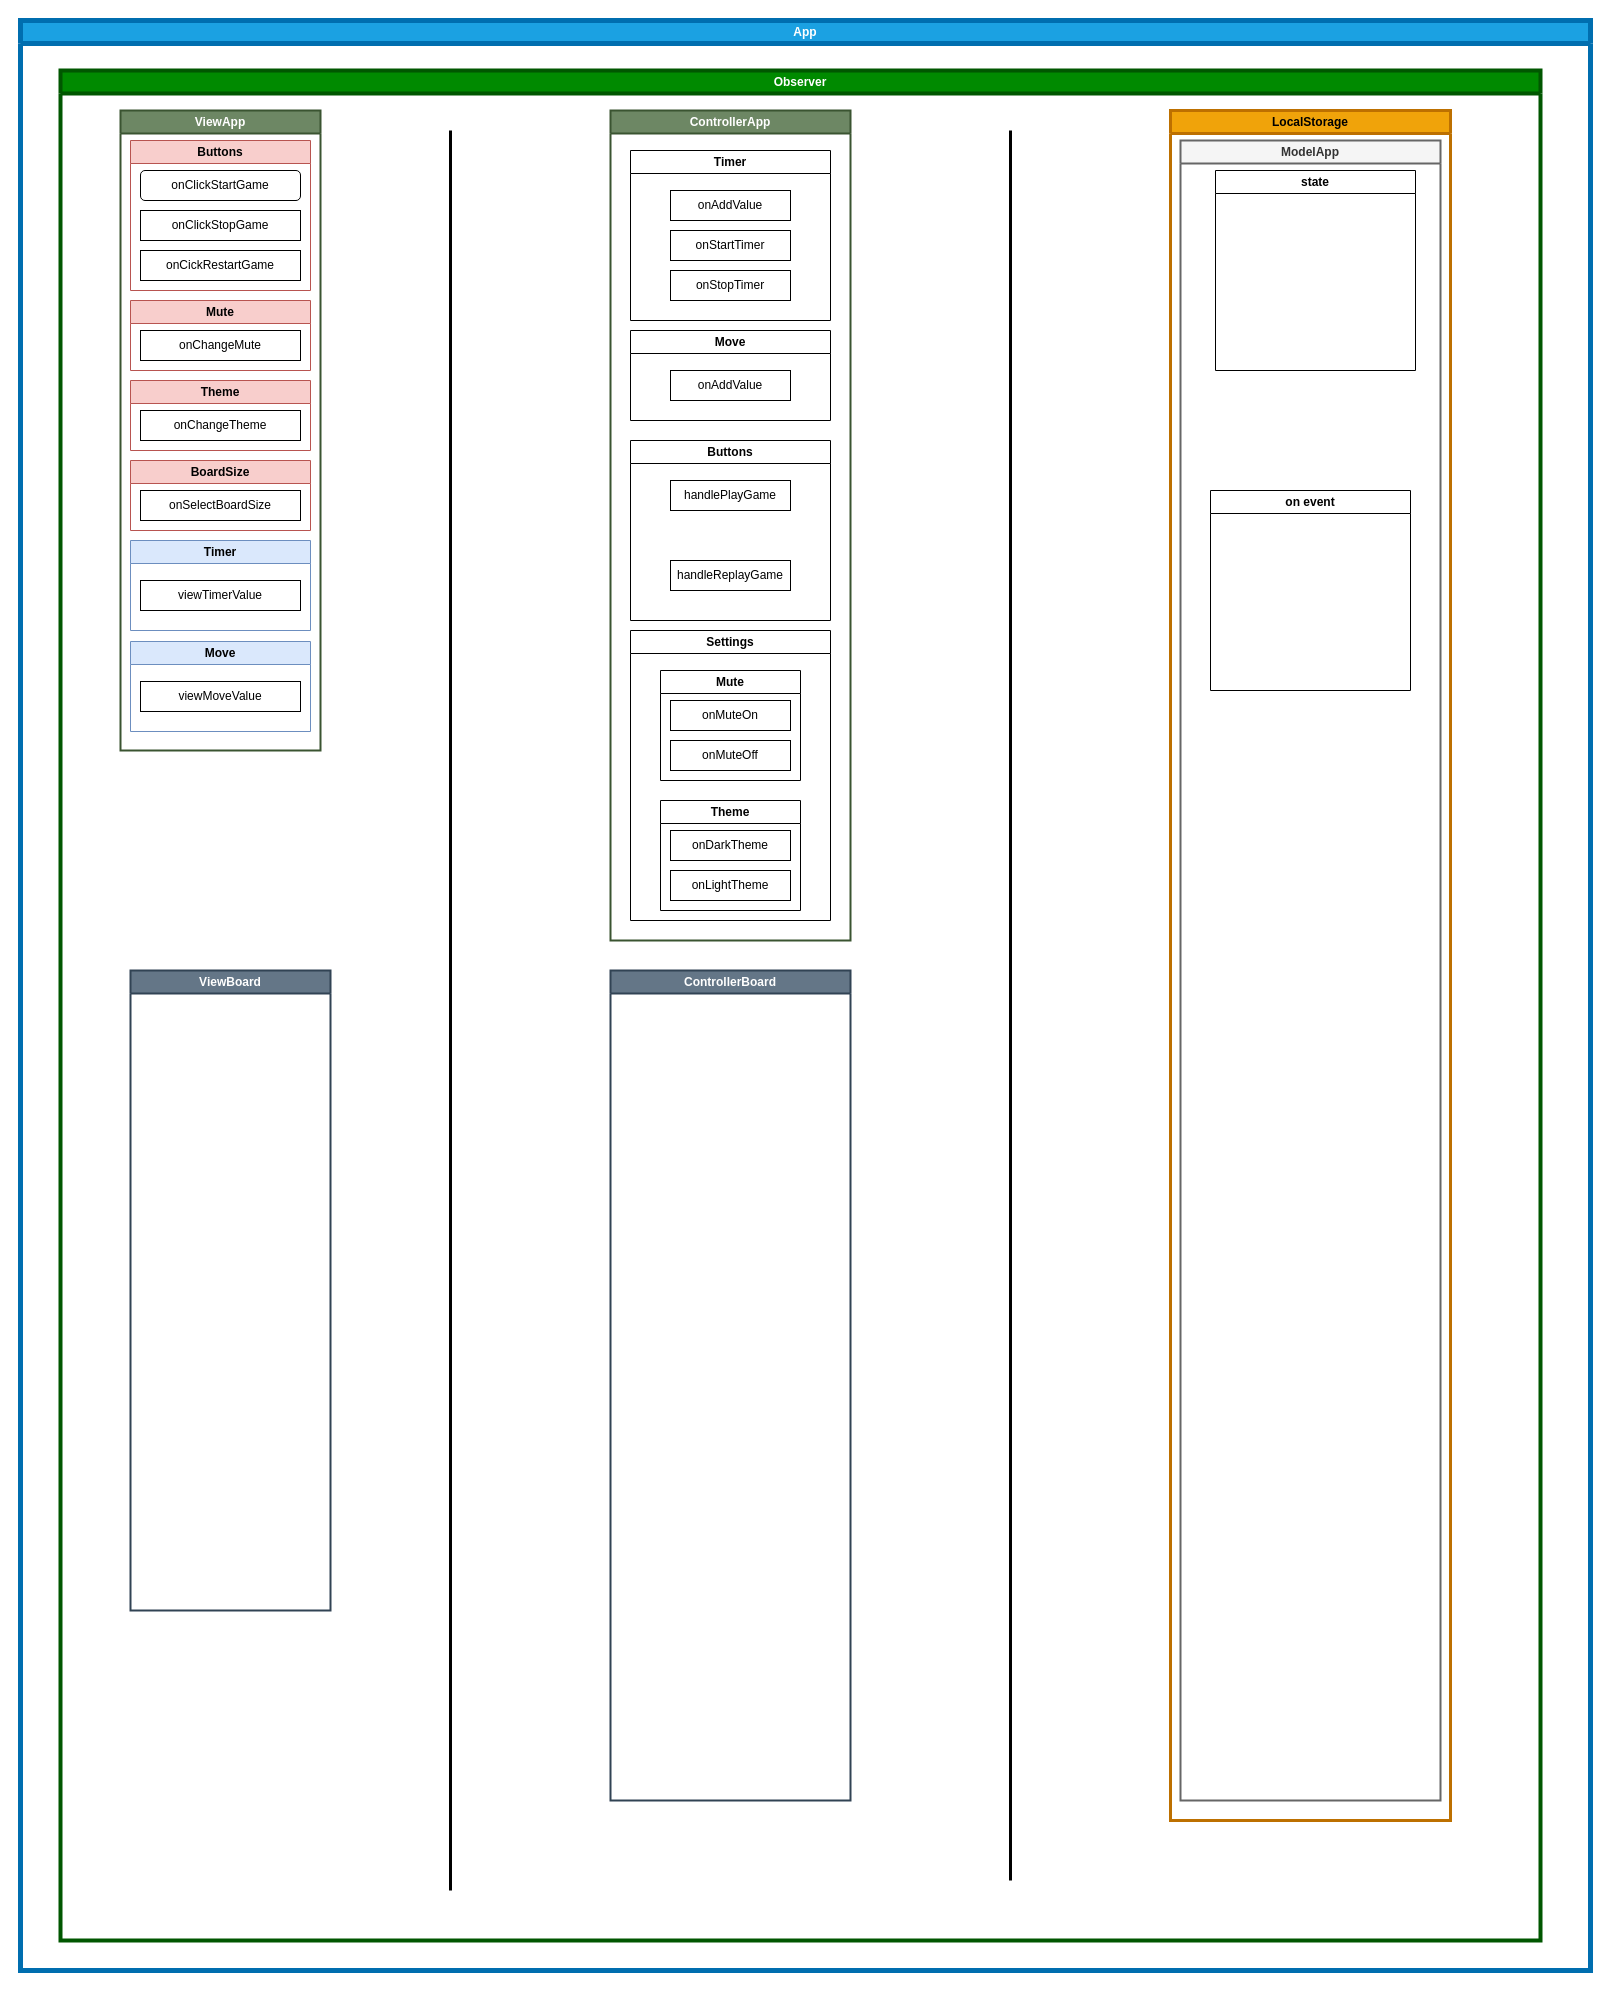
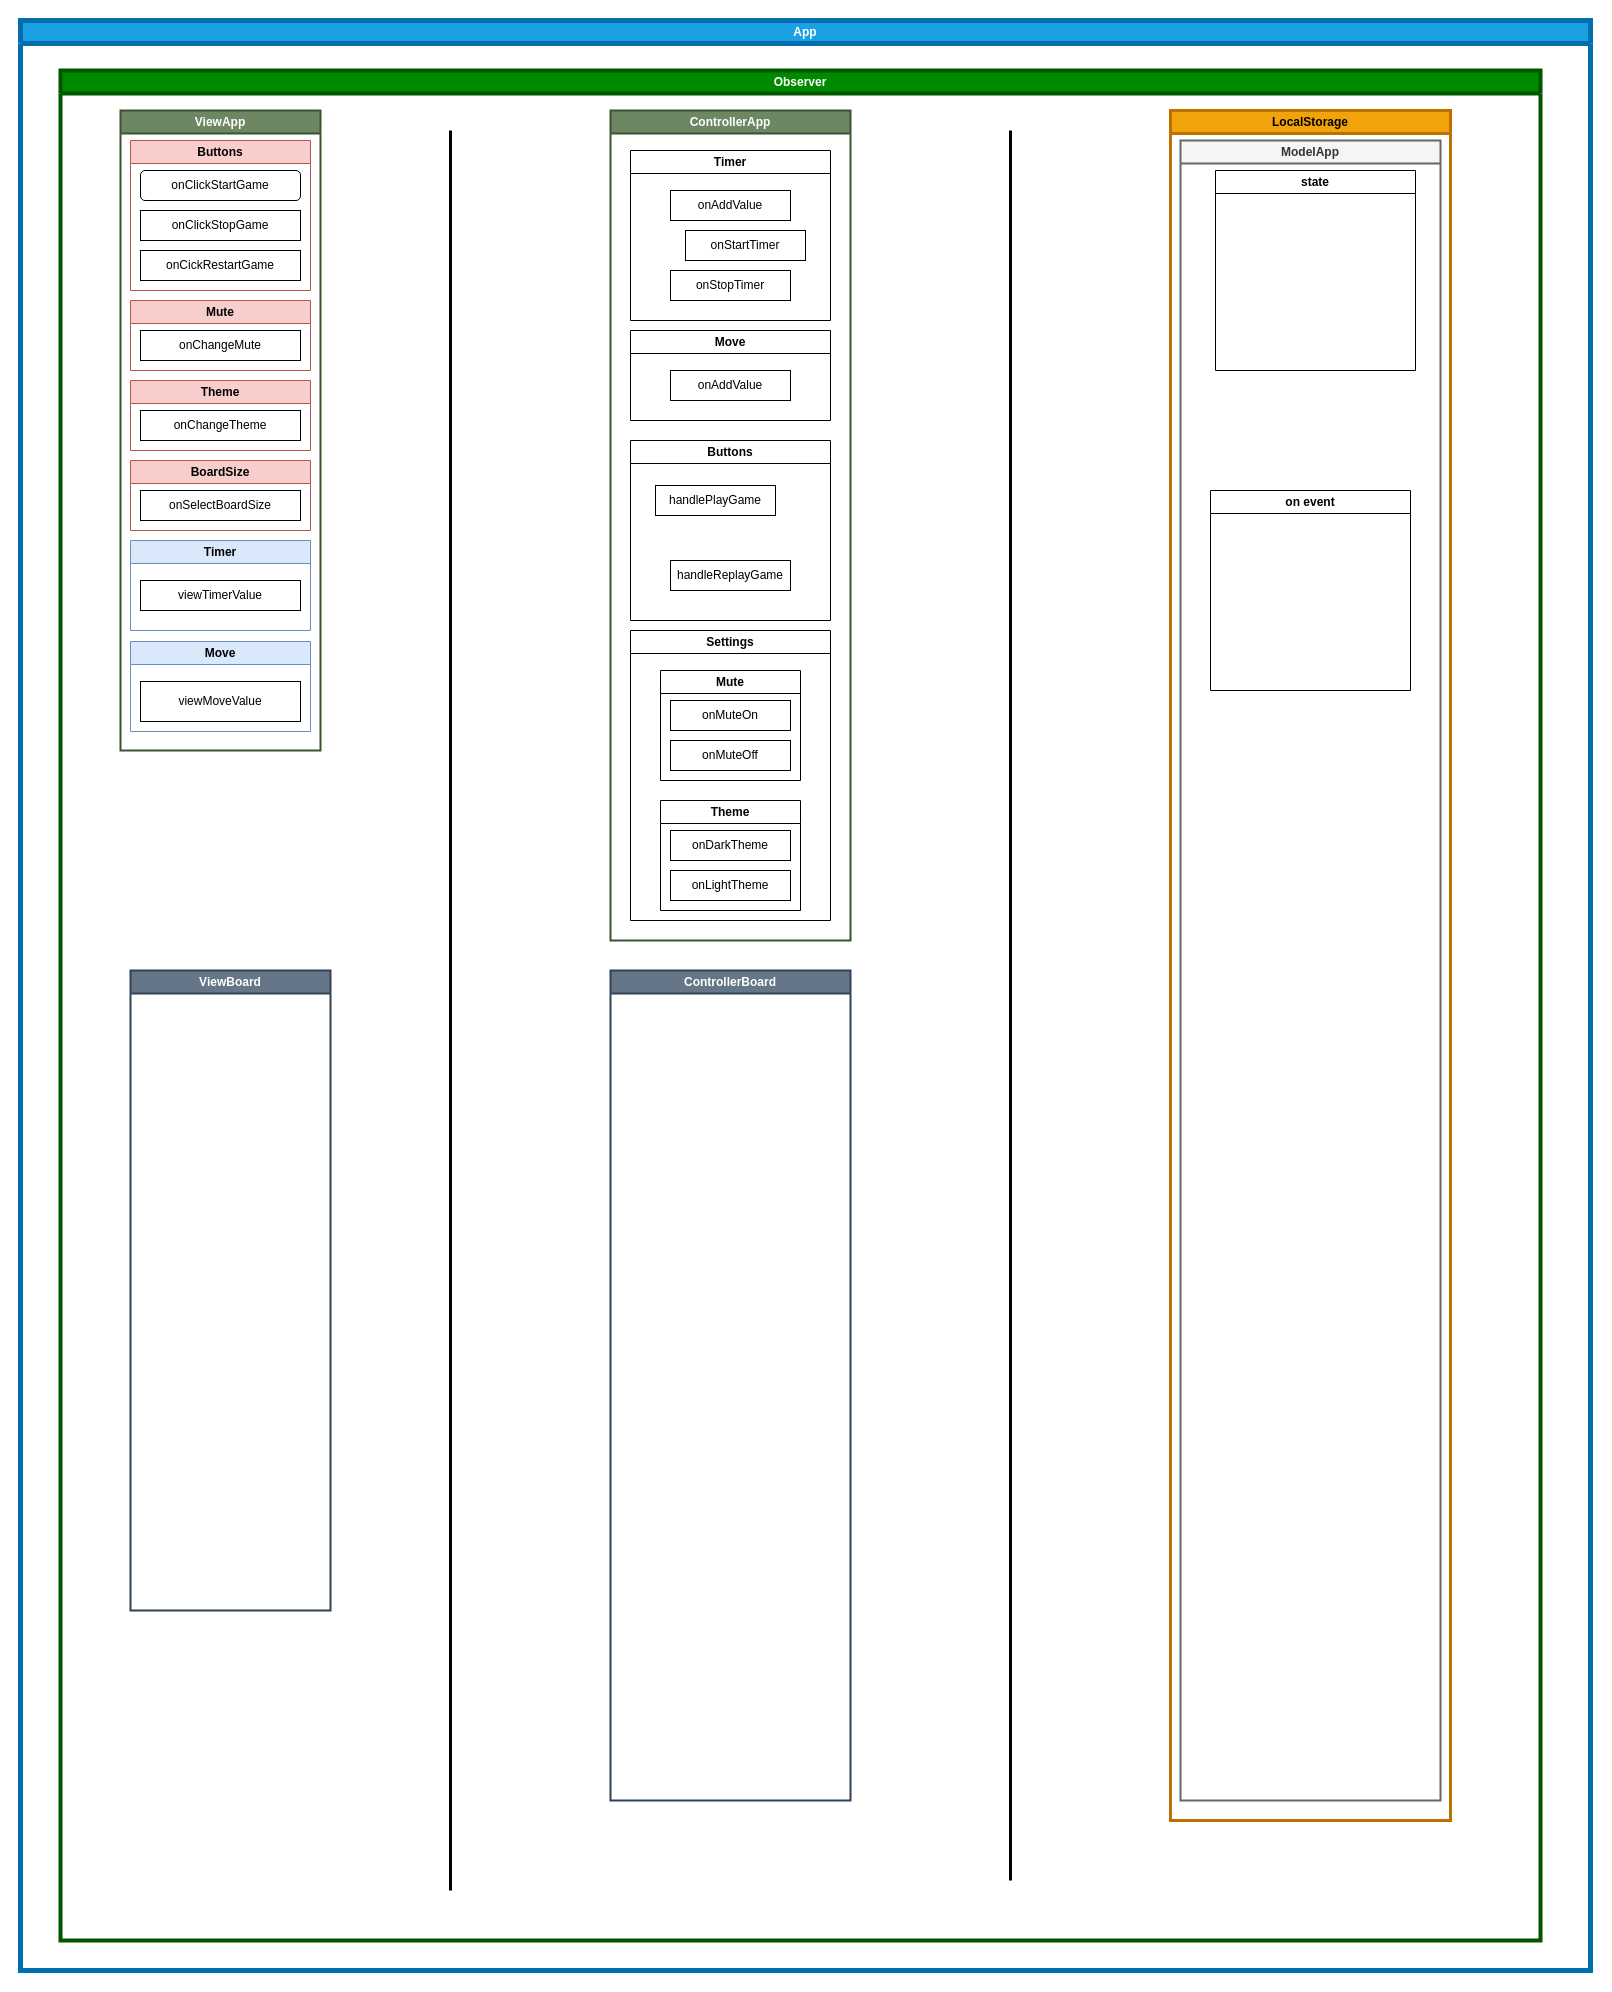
(731, 246) -> (746, 246)
(731, 496) -> (716, 501)
(221, 697) -> (221, 702)
